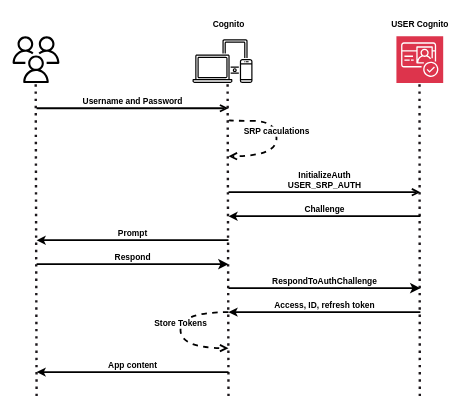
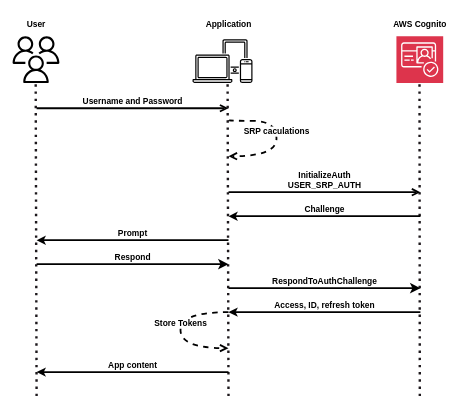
none -> (36, 24)
(229, 24) -> (229, 24)
(420, 24) -> (420, 24)
